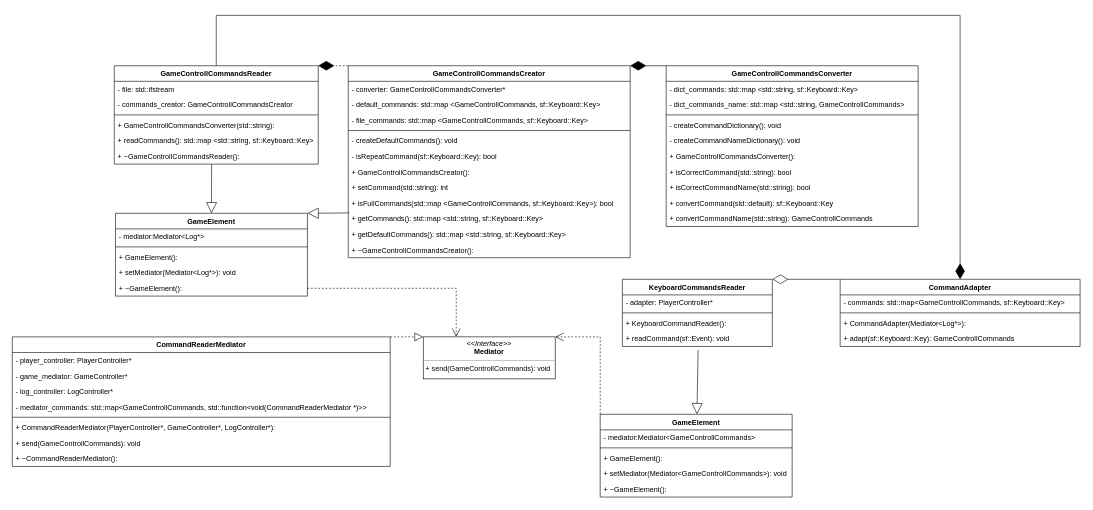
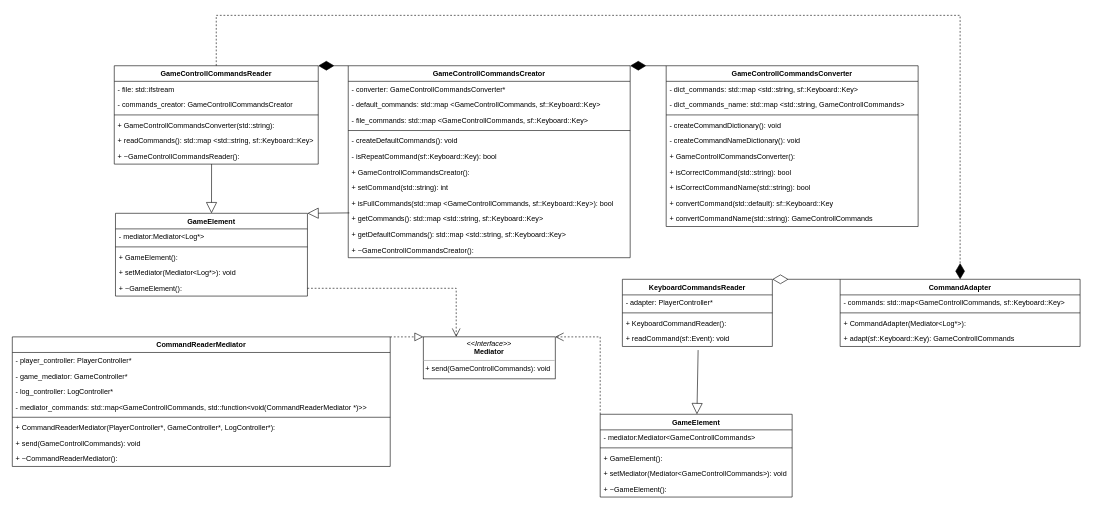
(686, 15) -> (686, 15)
(341, 66) -> (341, 66)
